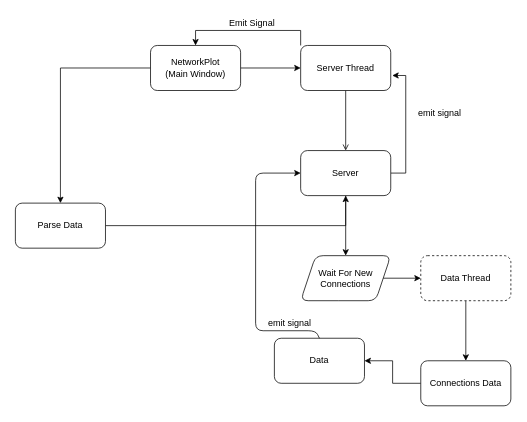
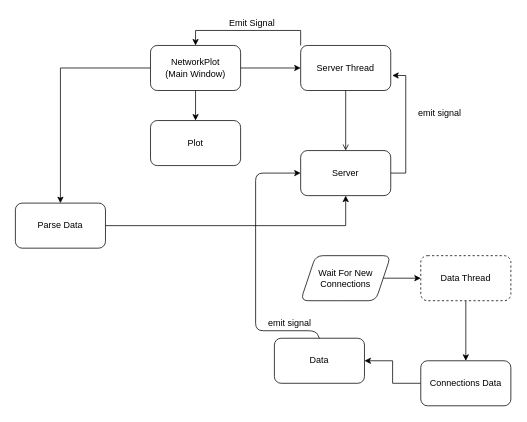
none -> (195, 102)
none -> (195, 143)
(345, 239) -> none
